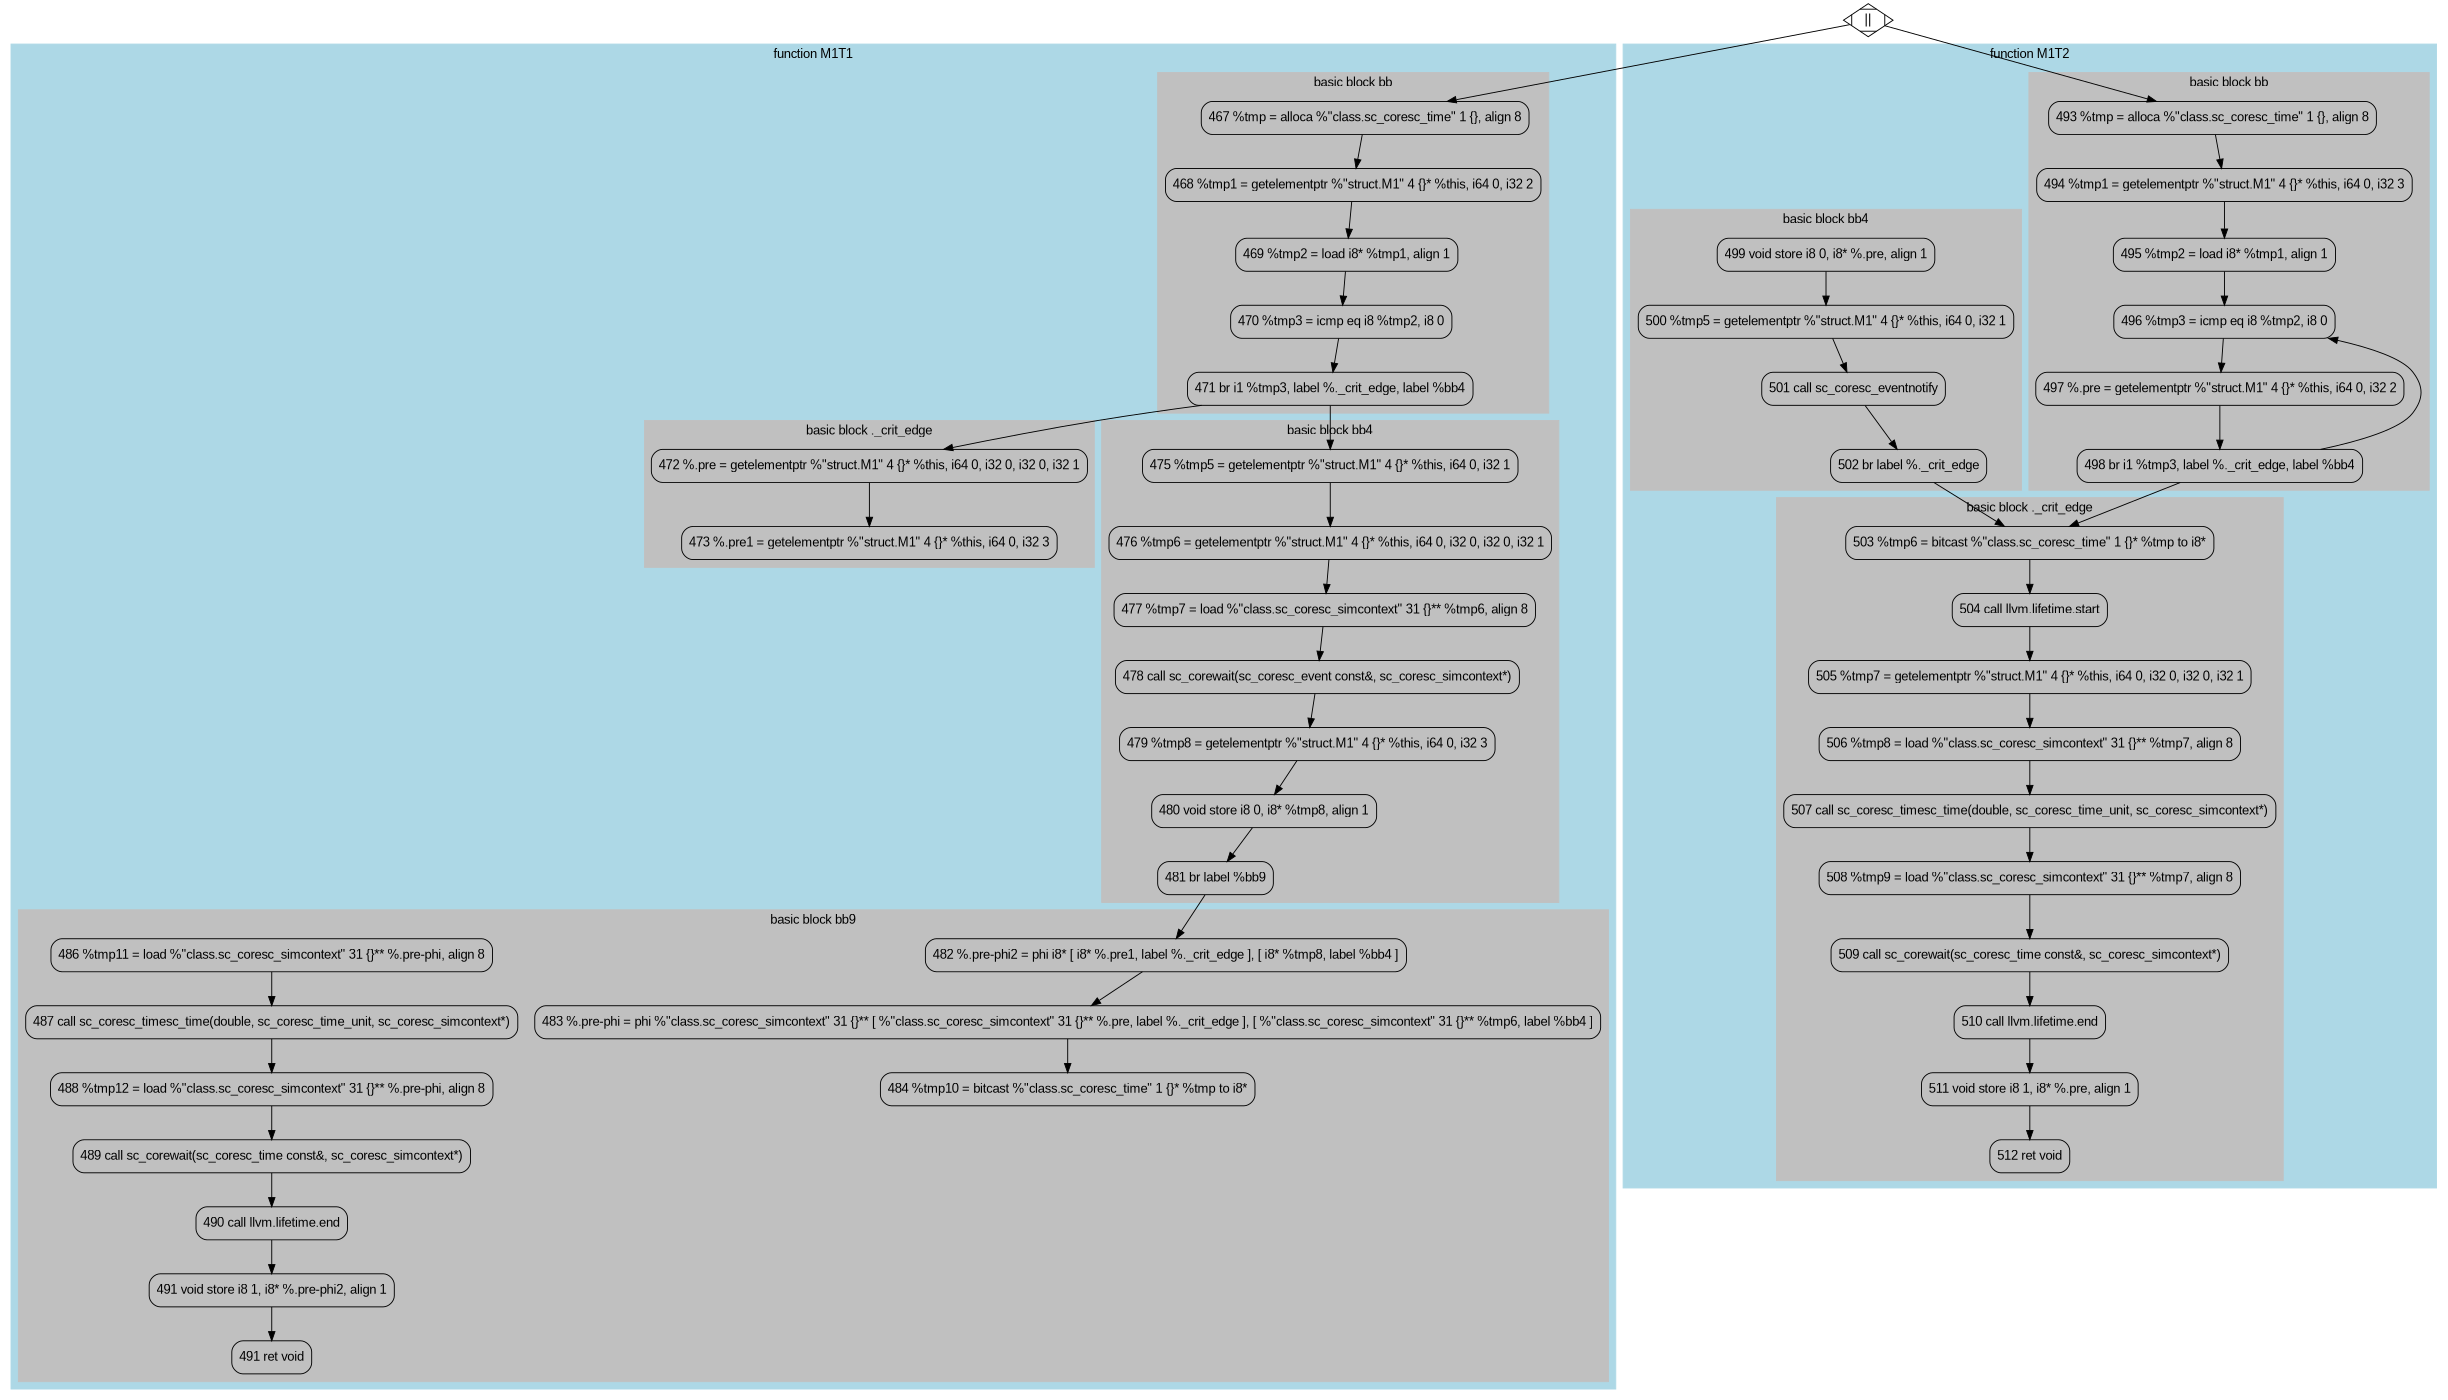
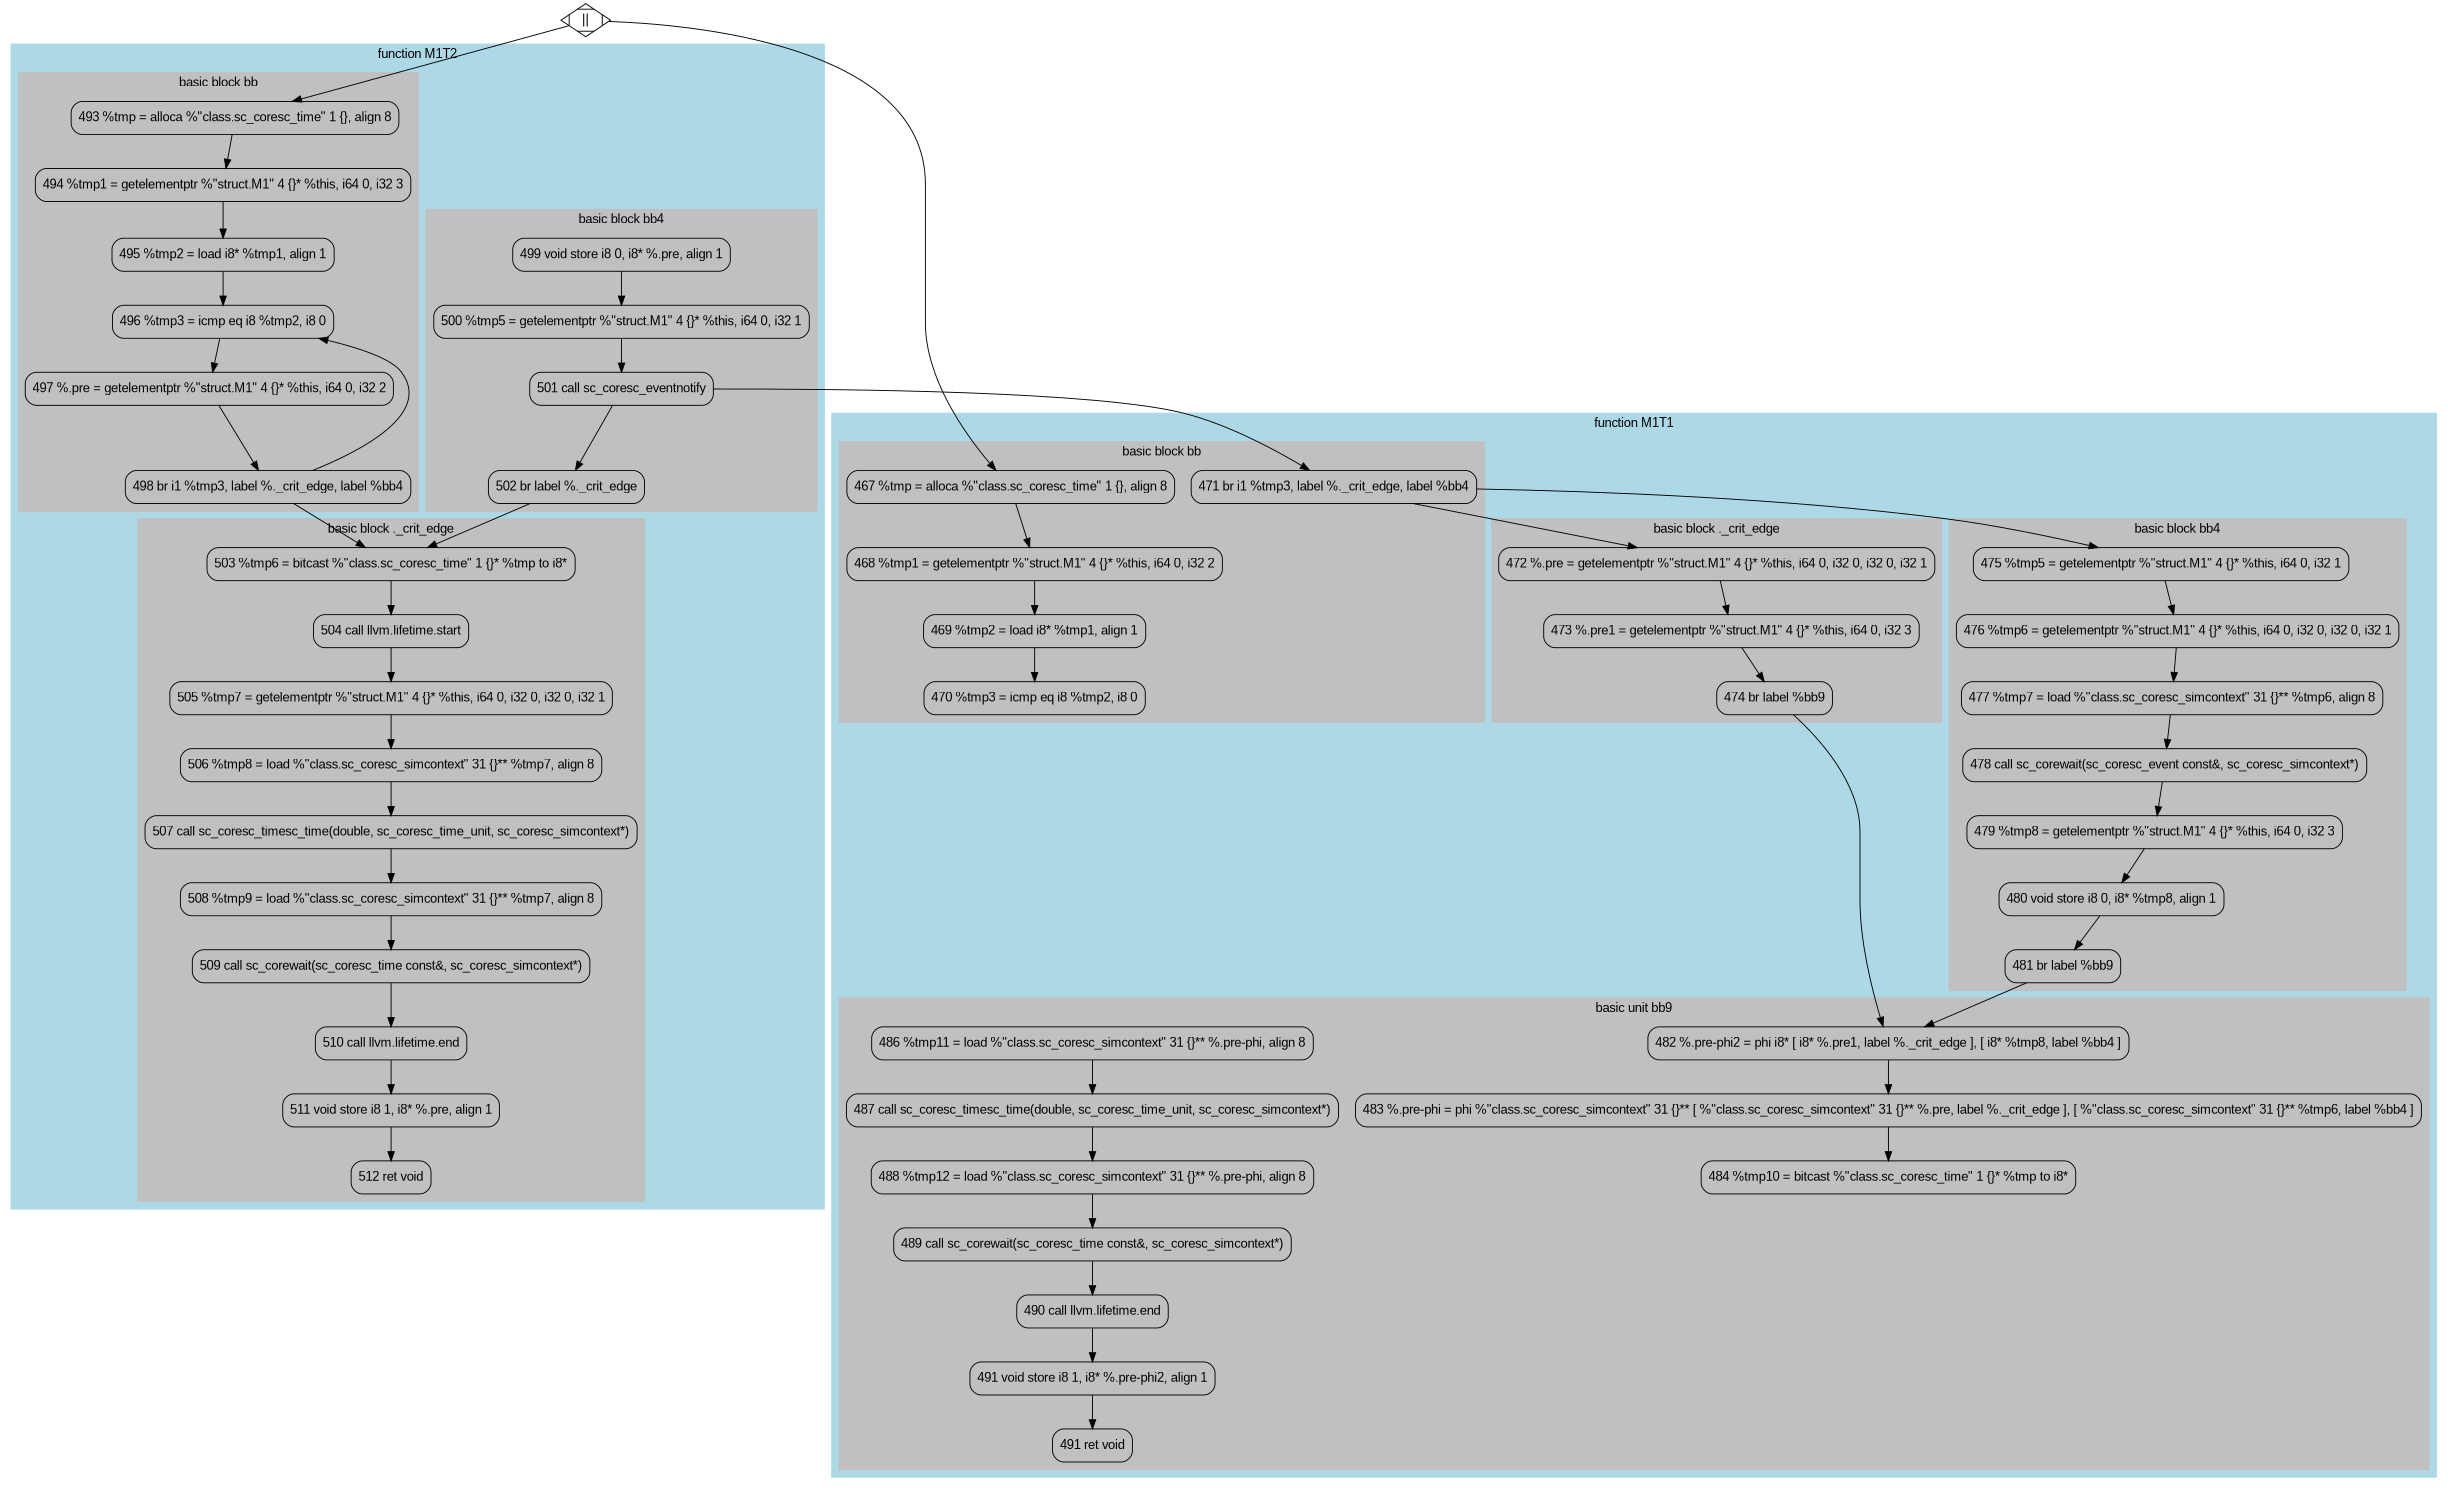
(1337, 351) -> (1014, 395)
none -> (1775, 698)
(813, 920) -> (1634, 1008)
